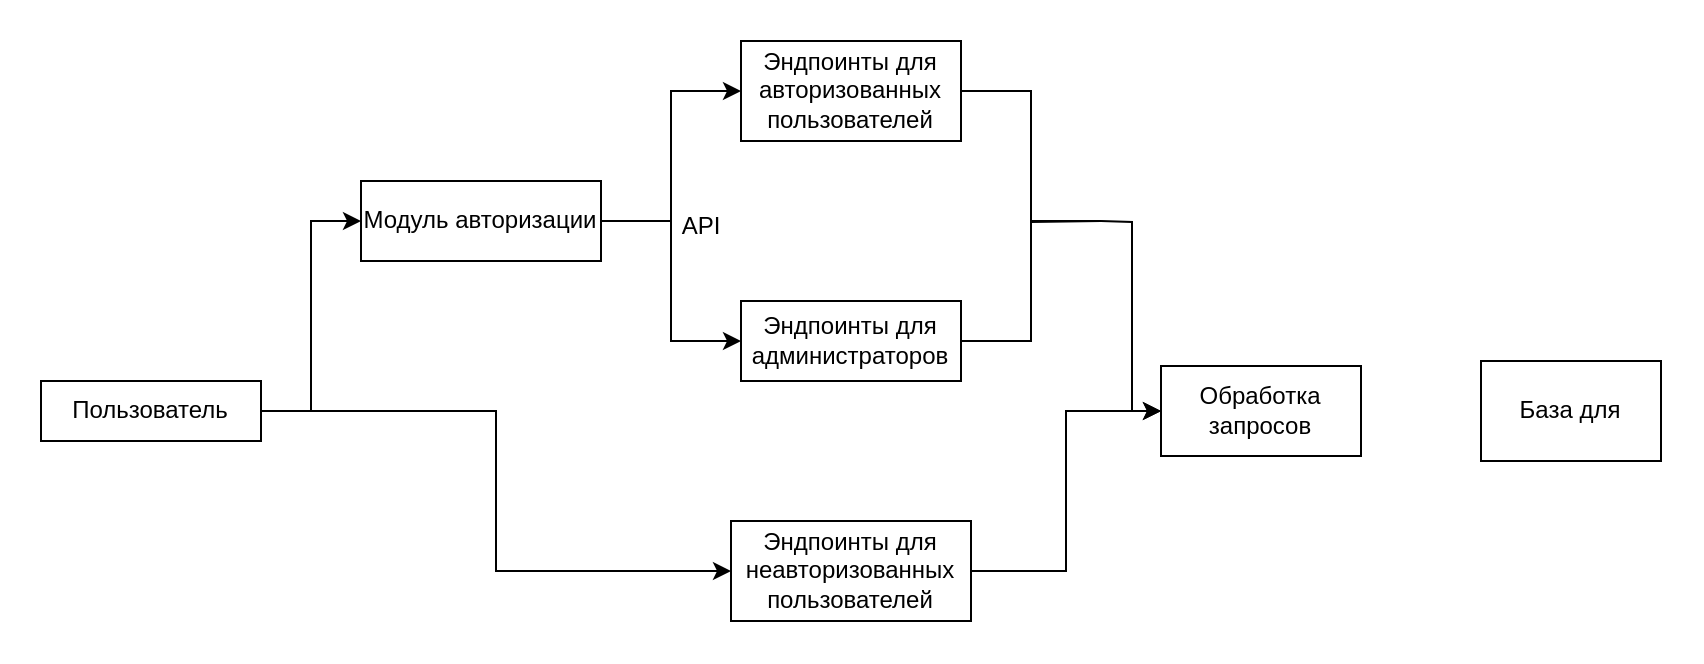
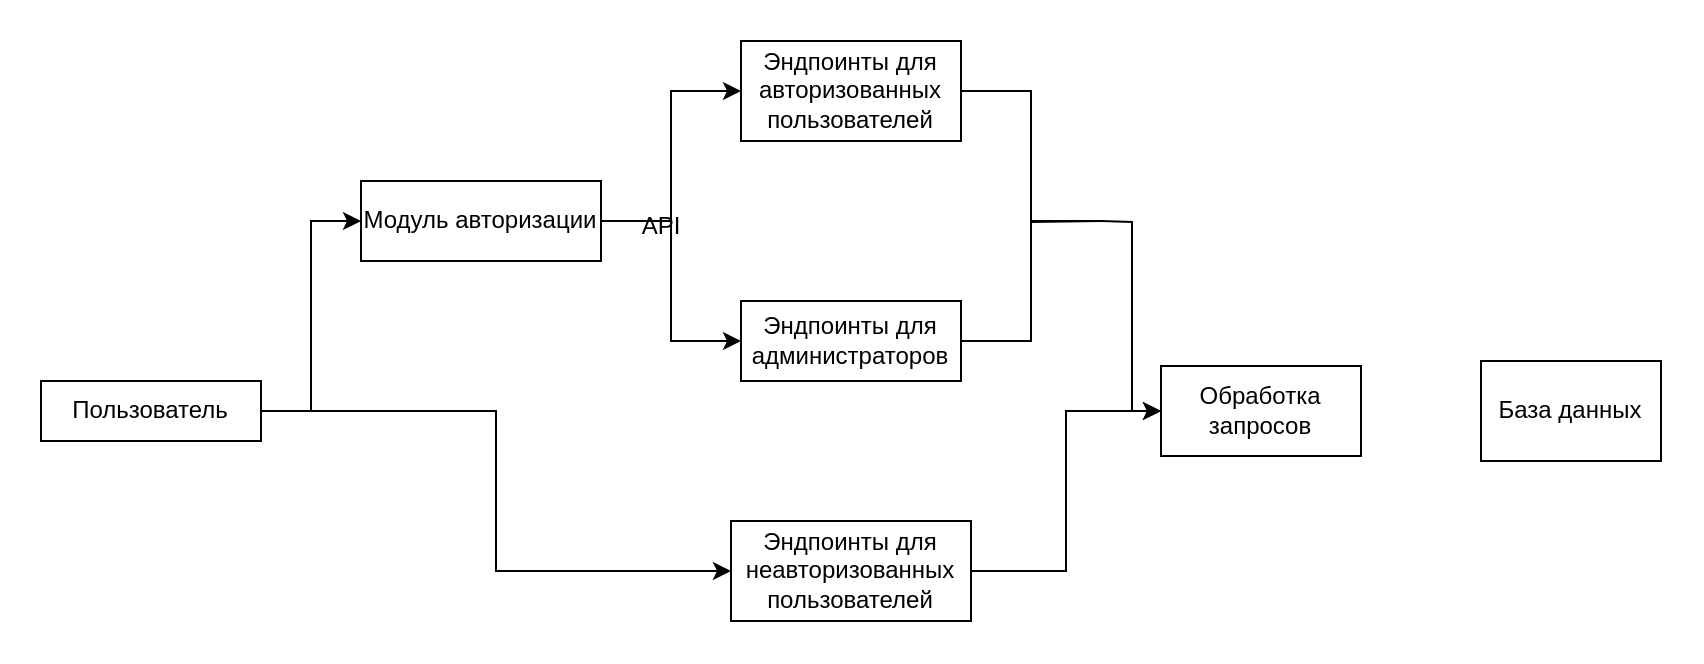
(701, 227) -> (661, 227)
(1571, 411) -> (1571, 411)
